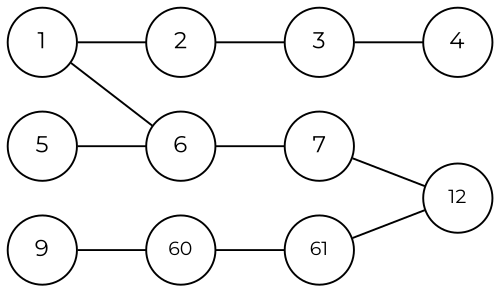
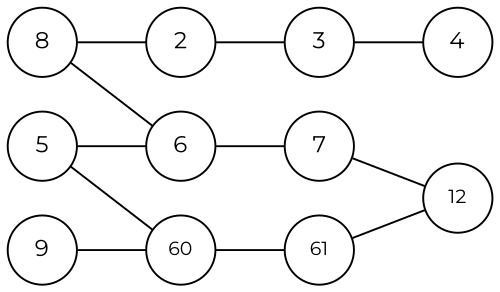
(42, 42) -> (42, 42)
none -> (112, 198)
